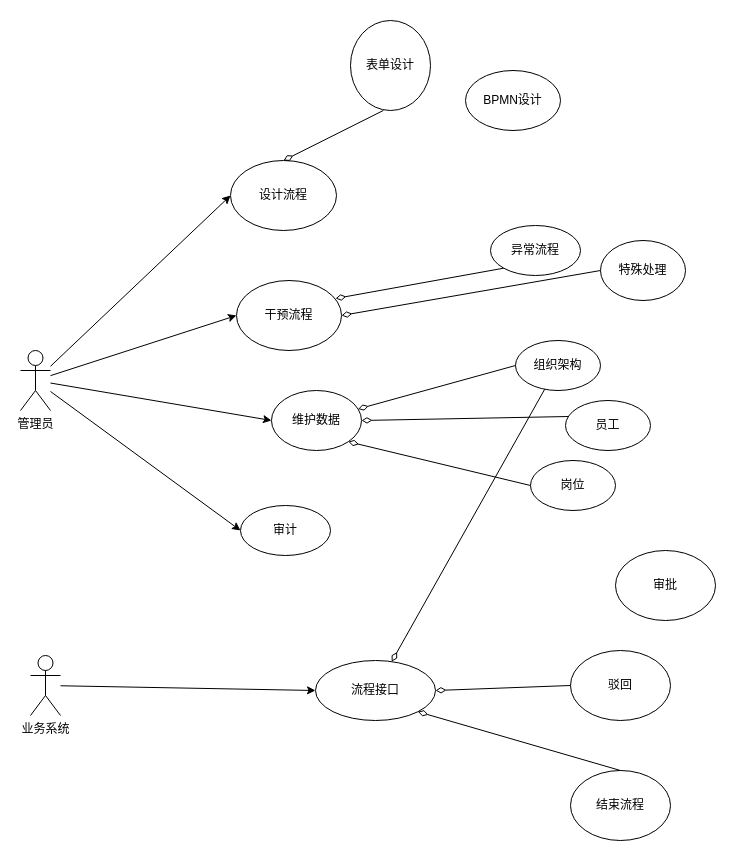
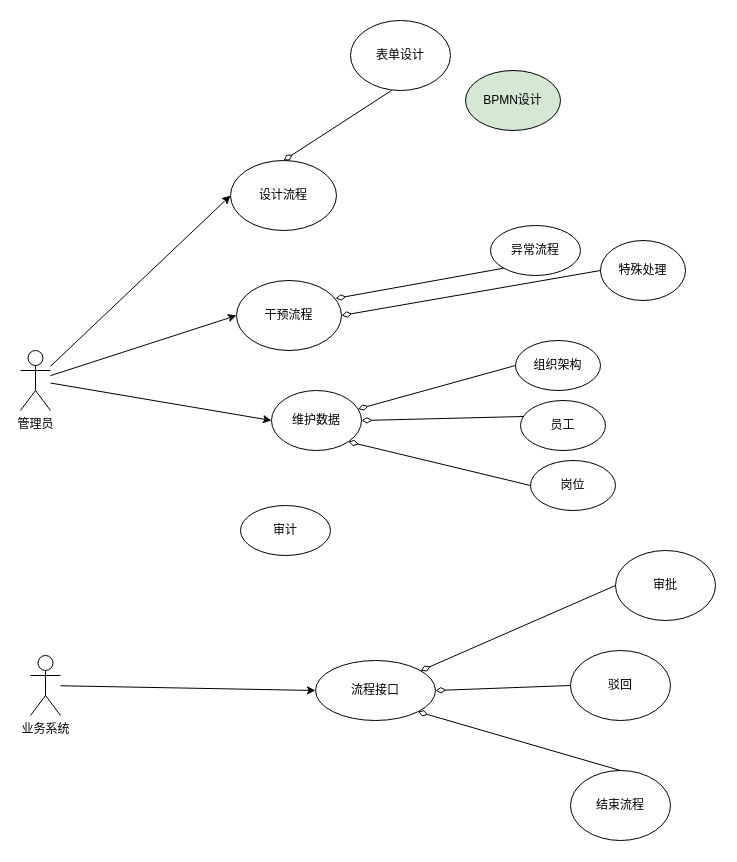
(391, 66) -> (401, 56)
(513, 101) -> (513, 101)
(608, 426) -> (563, 426)
(143, 459) -> none
(471, 521) -> (523, 626)
